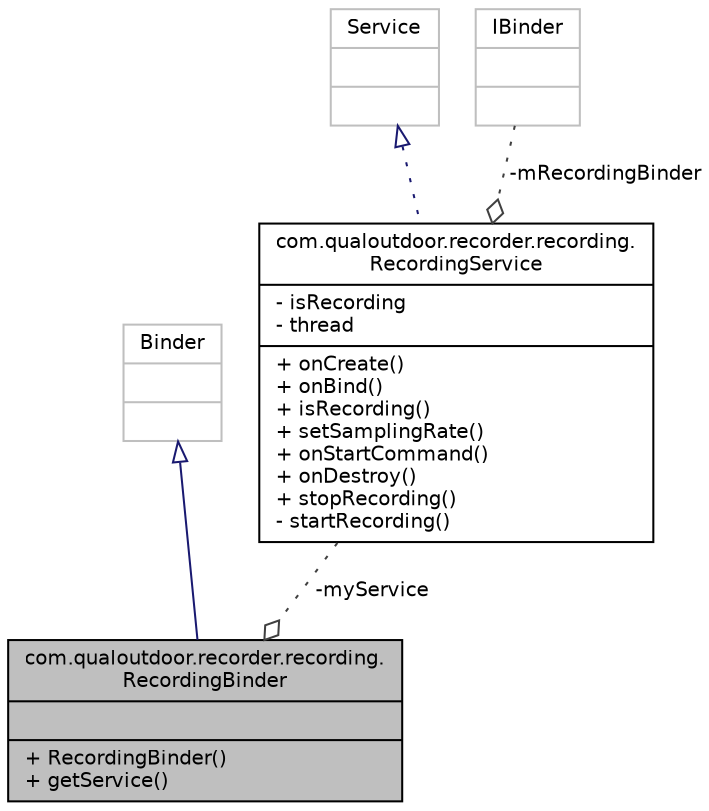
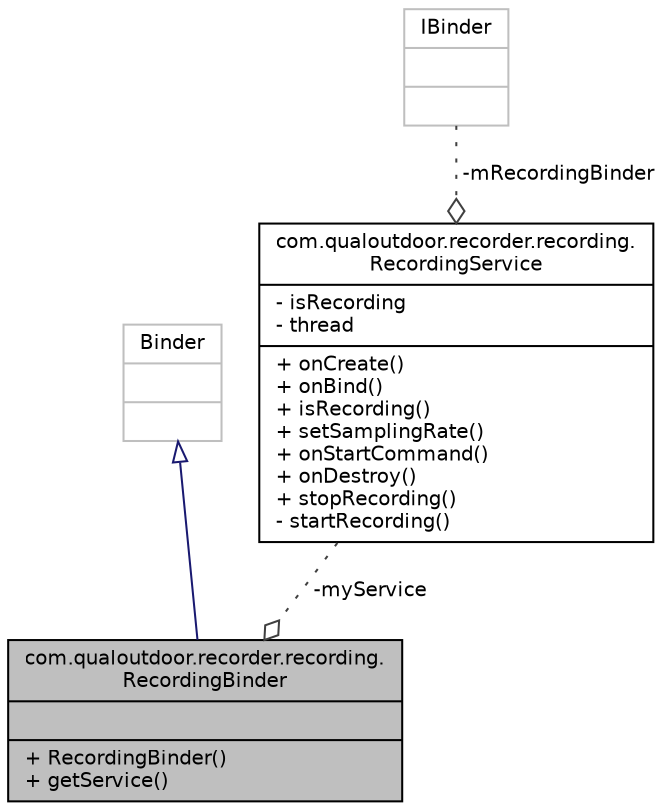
(385, 67) -> none
